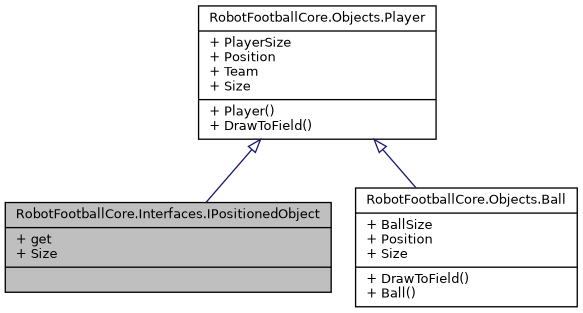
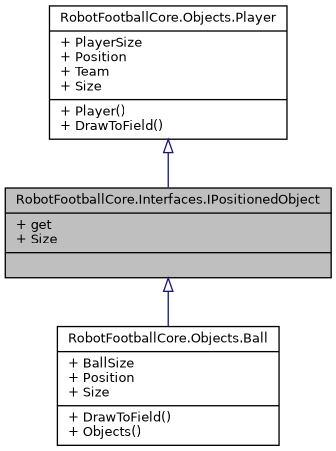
(400, 169) -> (168, 309)
(391, 294) -> (105, 432)
